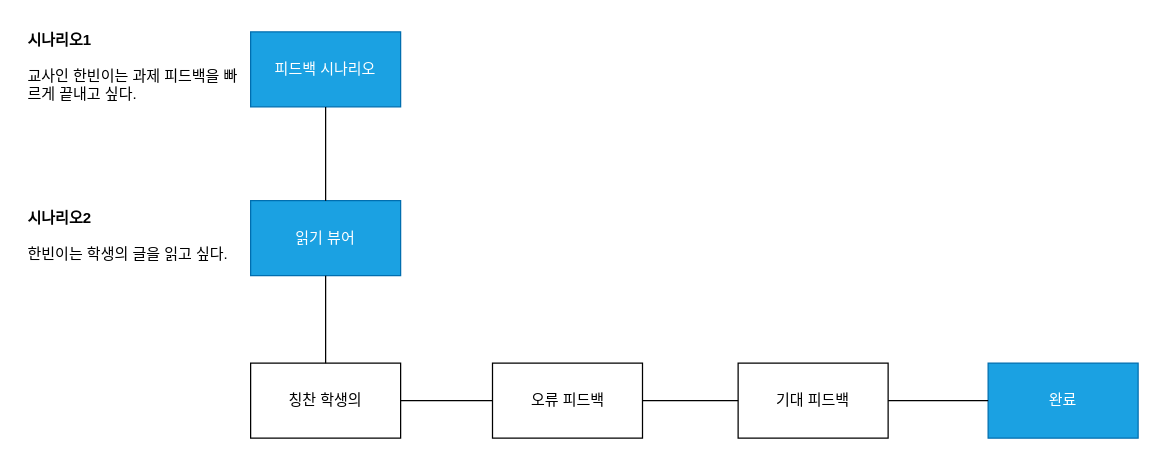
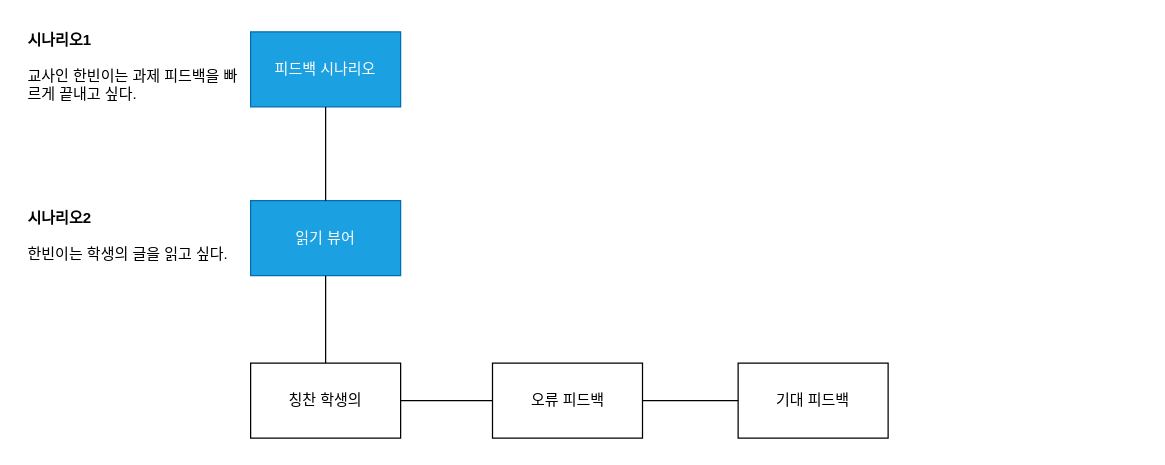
(938, 401) -> none
(1063, 401) -> none
